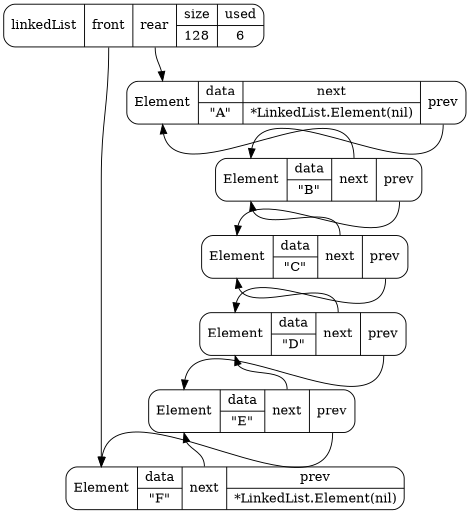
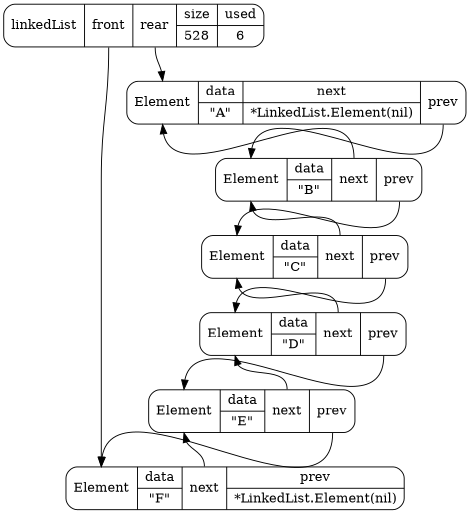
(197, 36) -> (197, 36)
